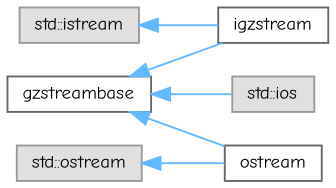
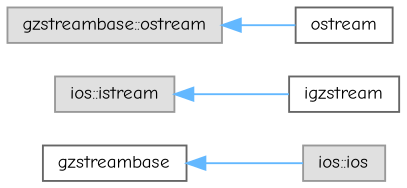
(79, 25) -> (115, 94)
(185, 57) -> none
(273, 94) -> (344, 163)
(186, 132) -> none
(79, 163) -> (115, 25)
